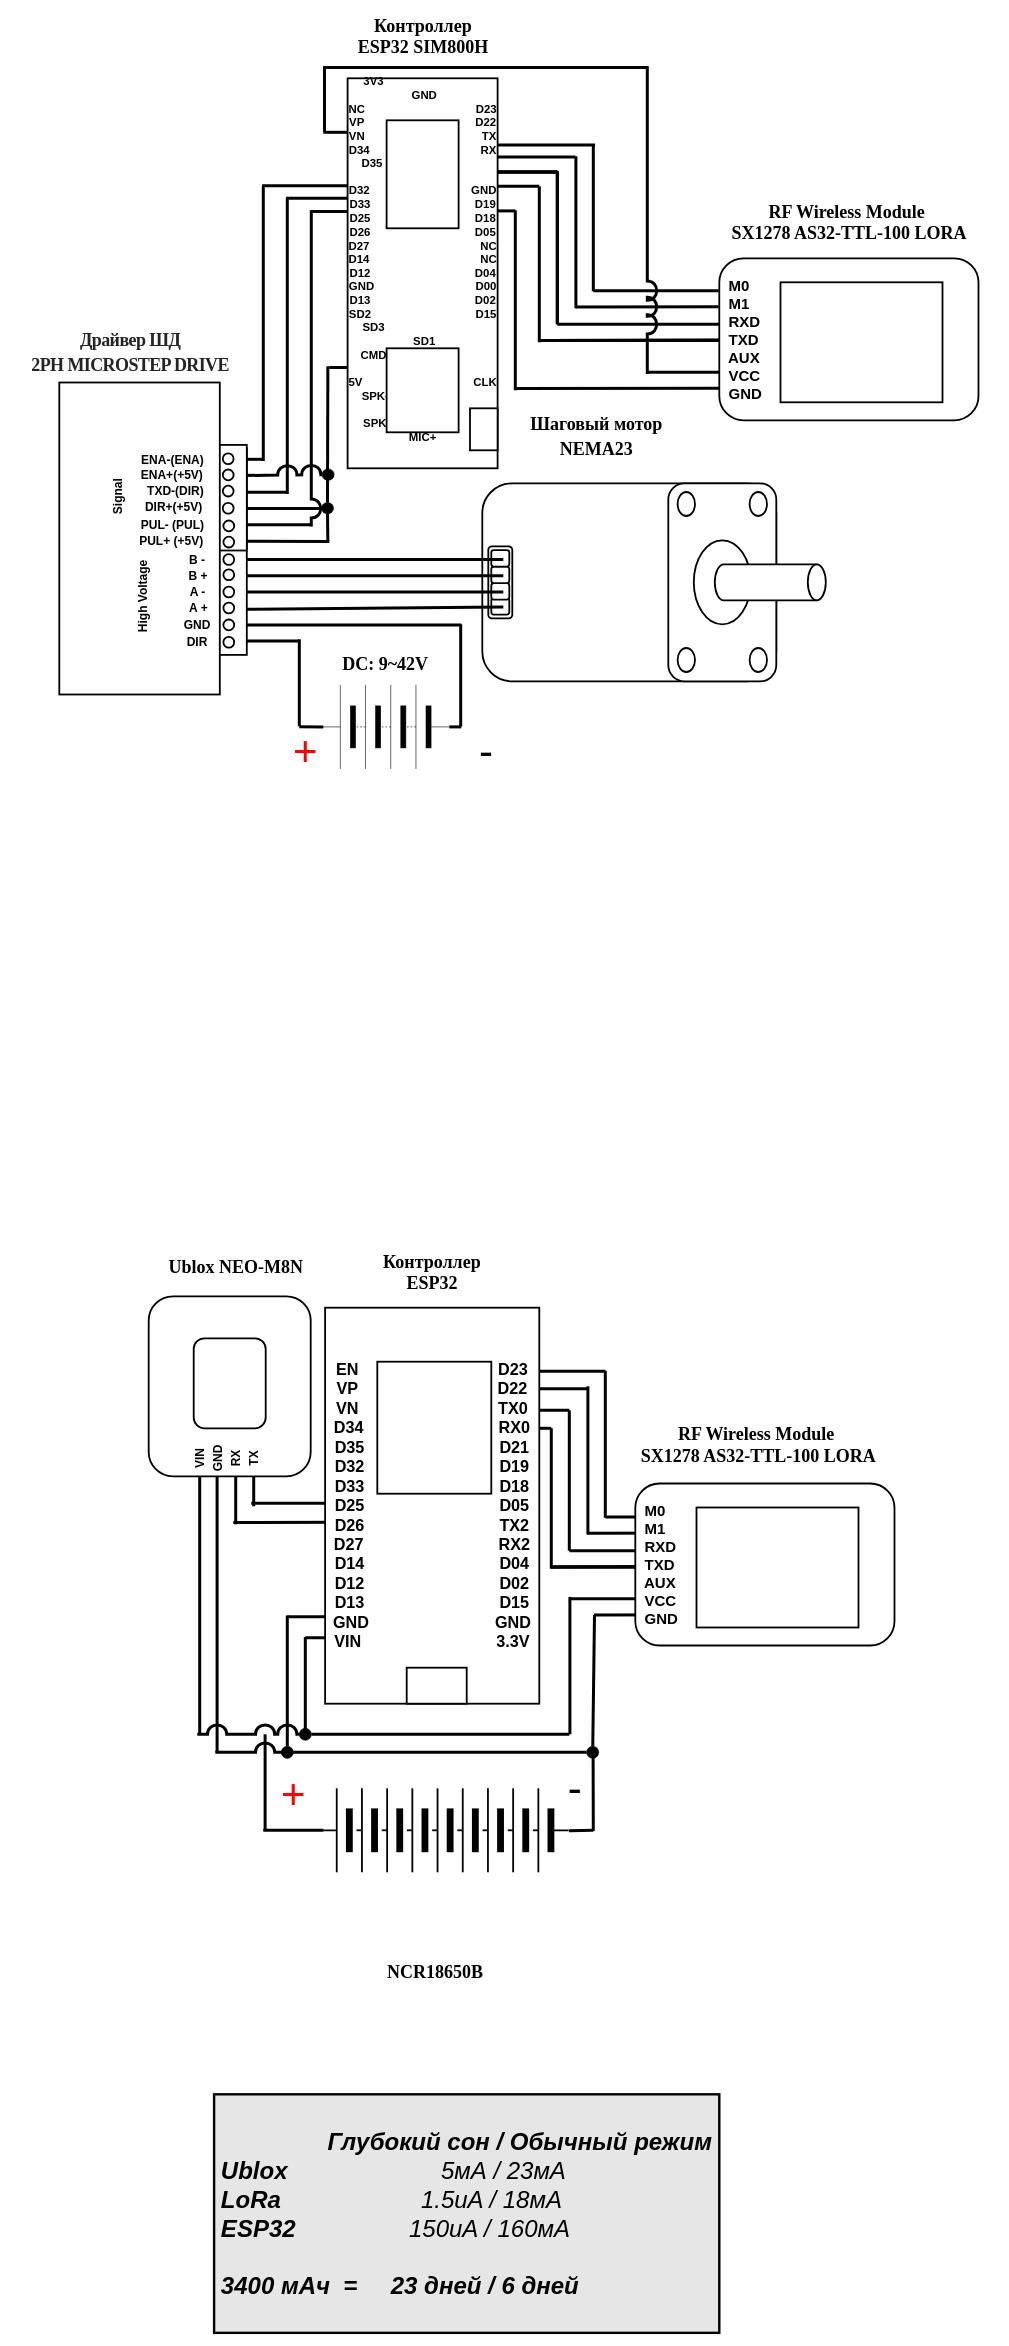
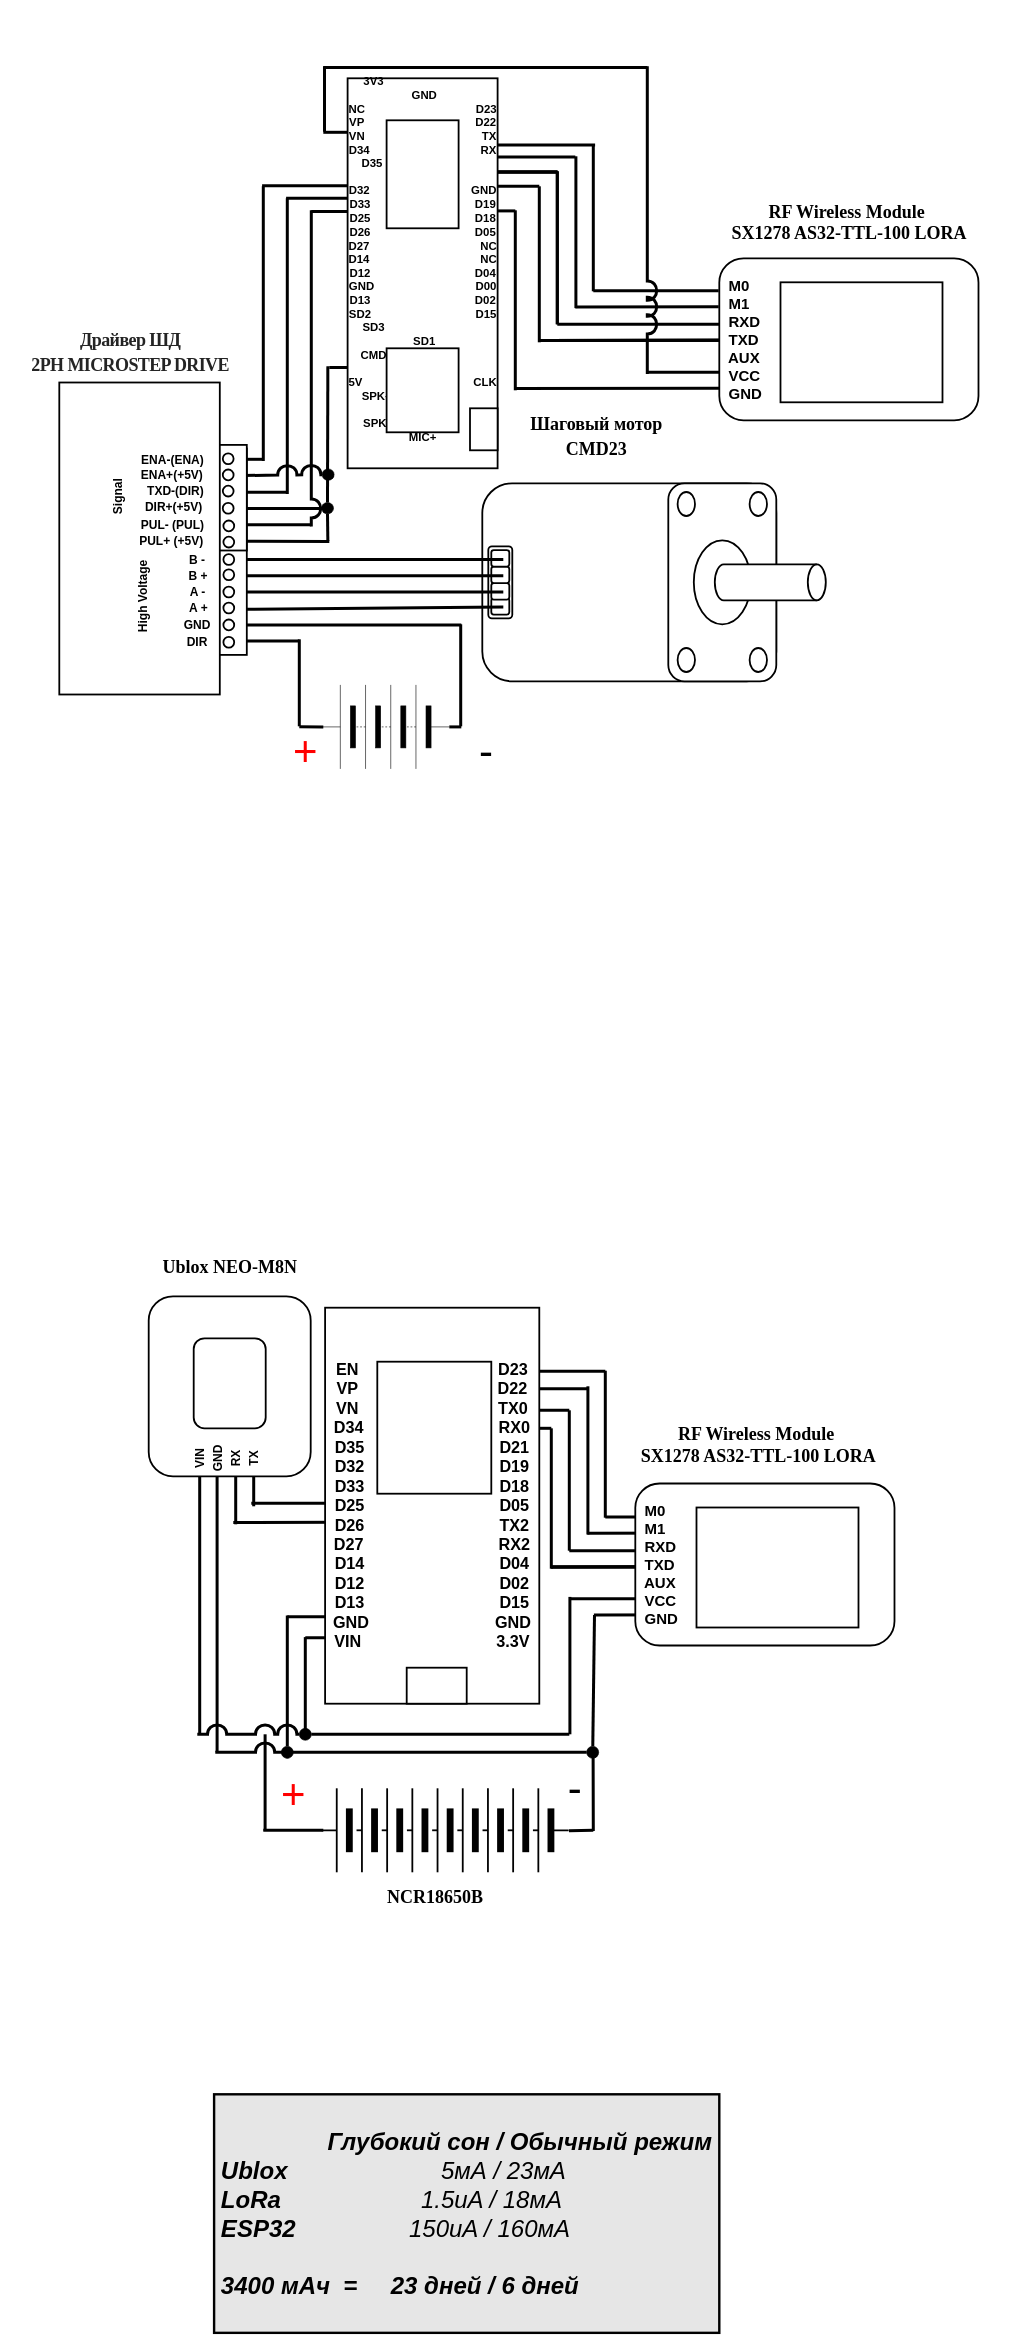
(422, 36) -> none
(596, 435) -> (596, 435)
(385, 664) -> none
(236, 1266) -> (230, 1266)
(431, 1272) -> none
(434, 1971) -> (434, 1896)
